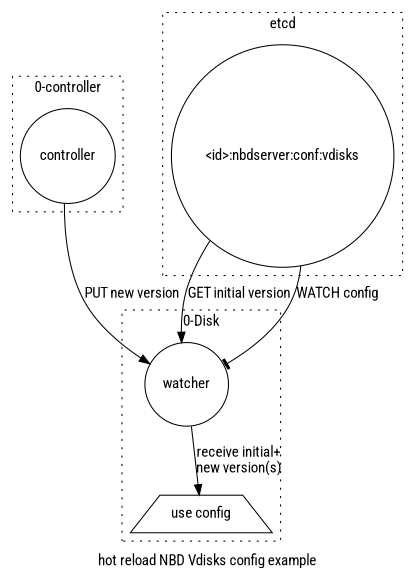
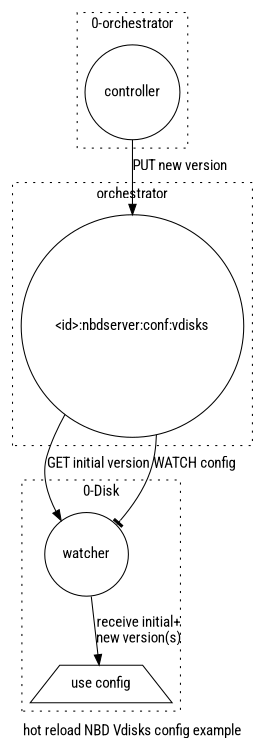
(283, 25) -> (132, 195)
(68, 88) -> (132, 25)
(80, 292) -> (132, 172)
